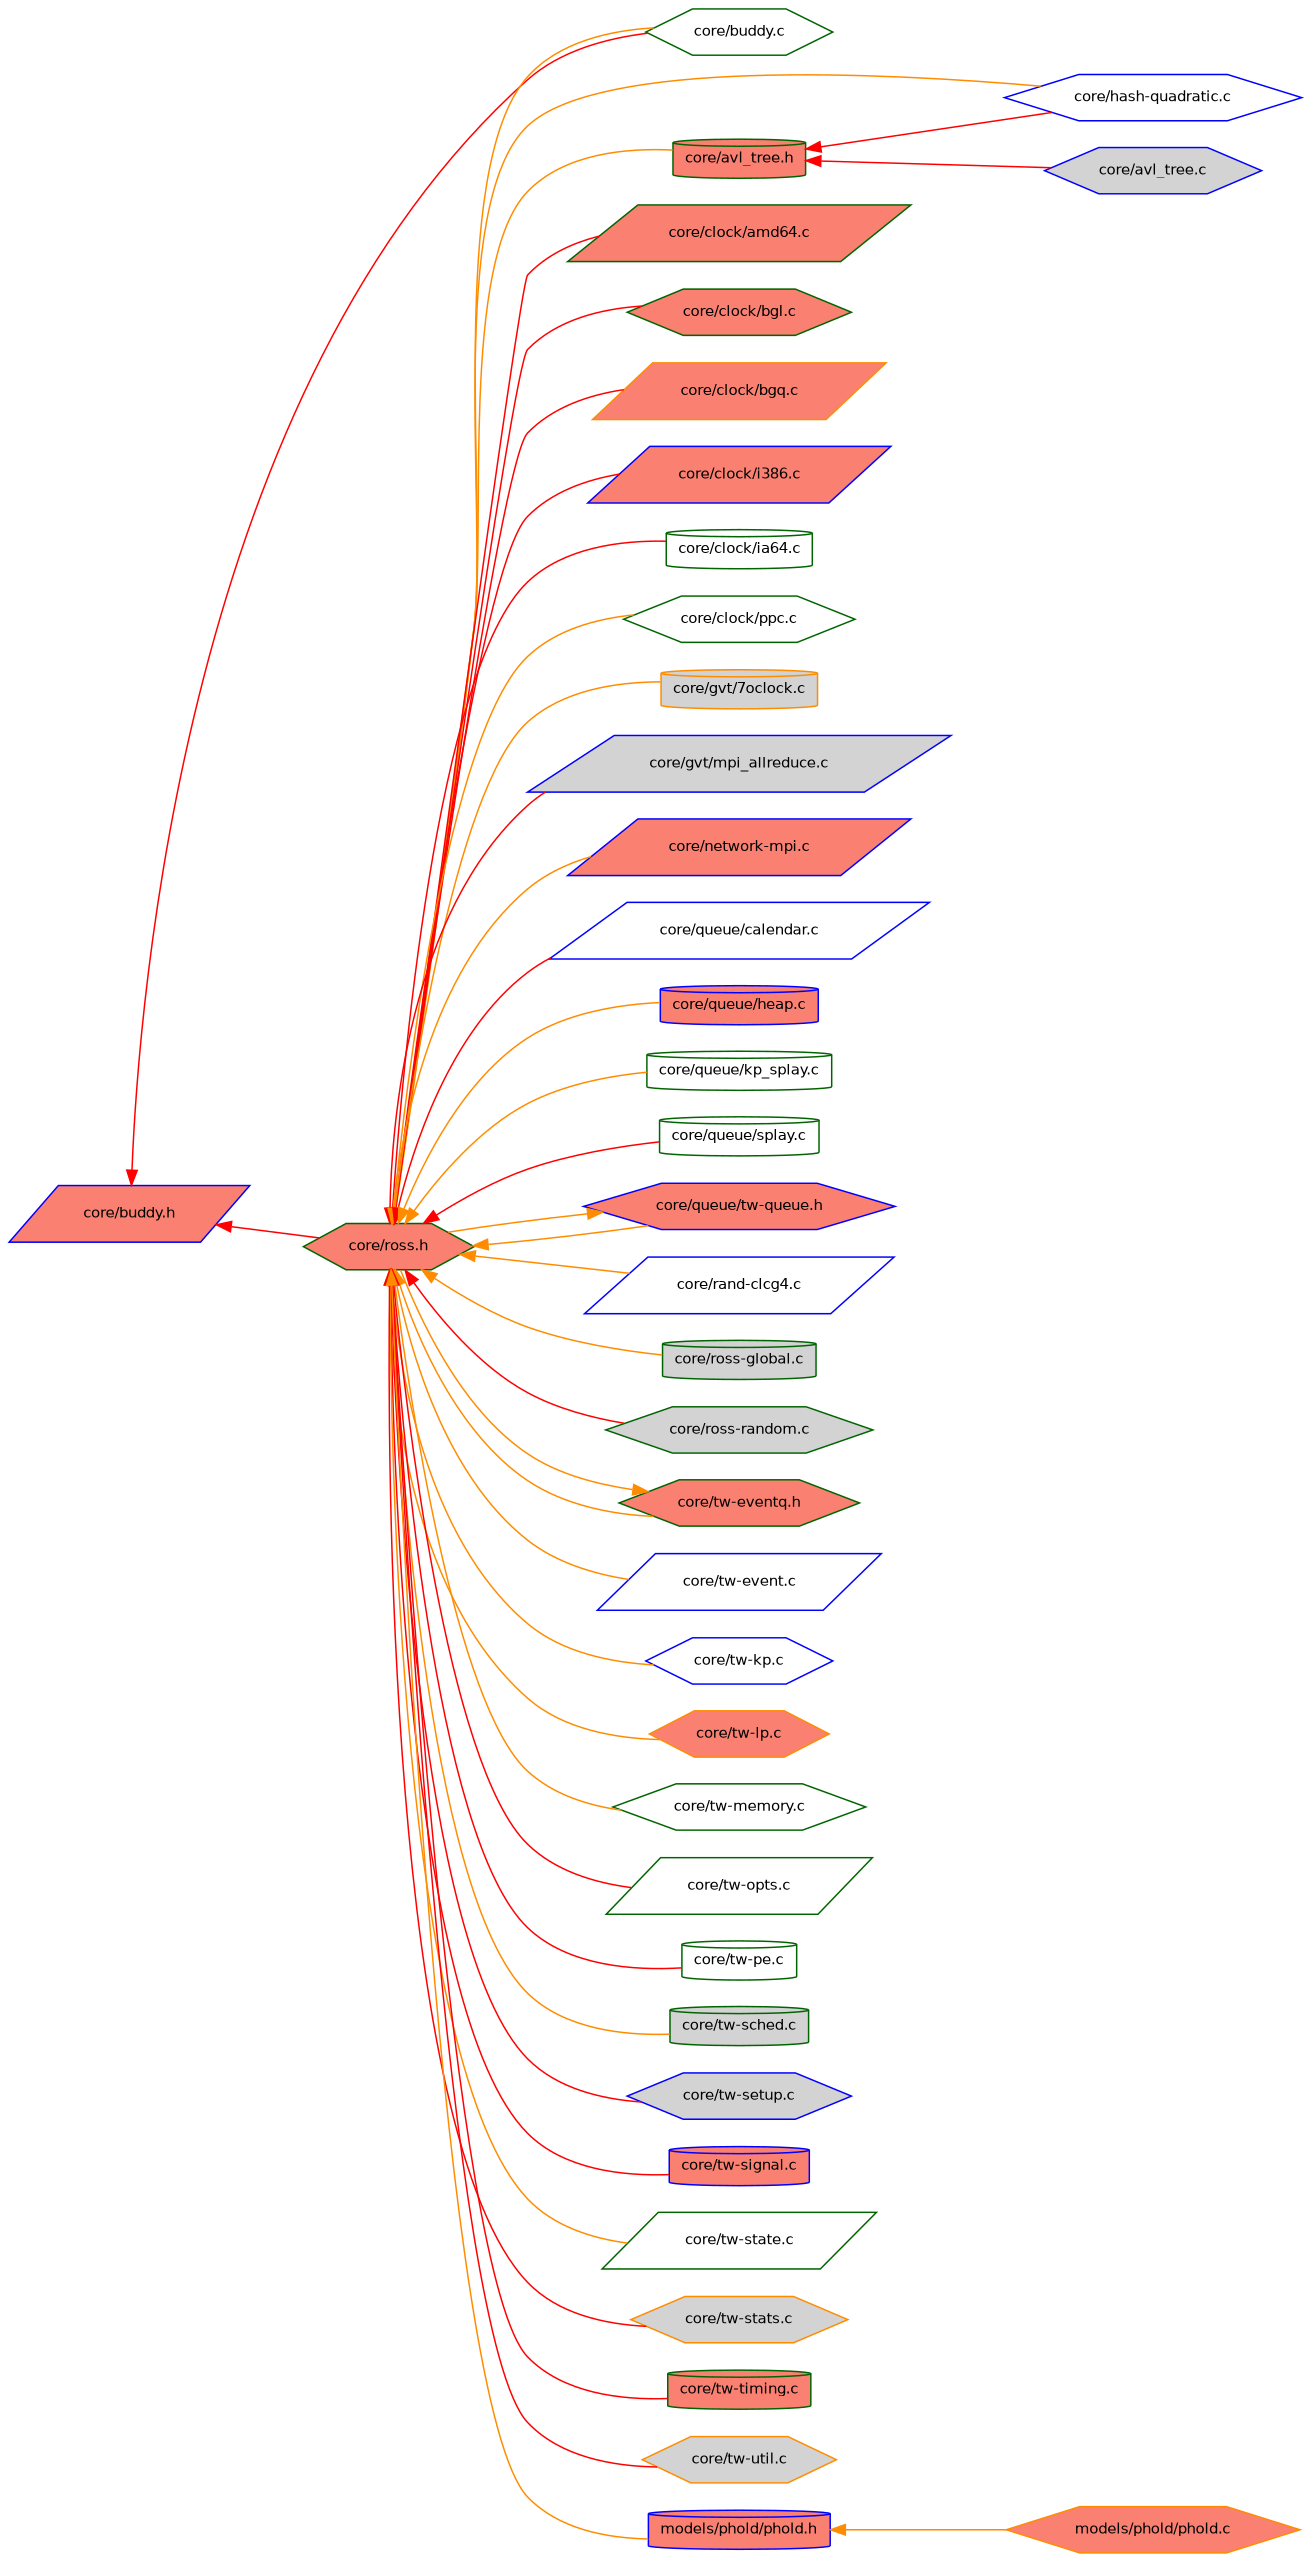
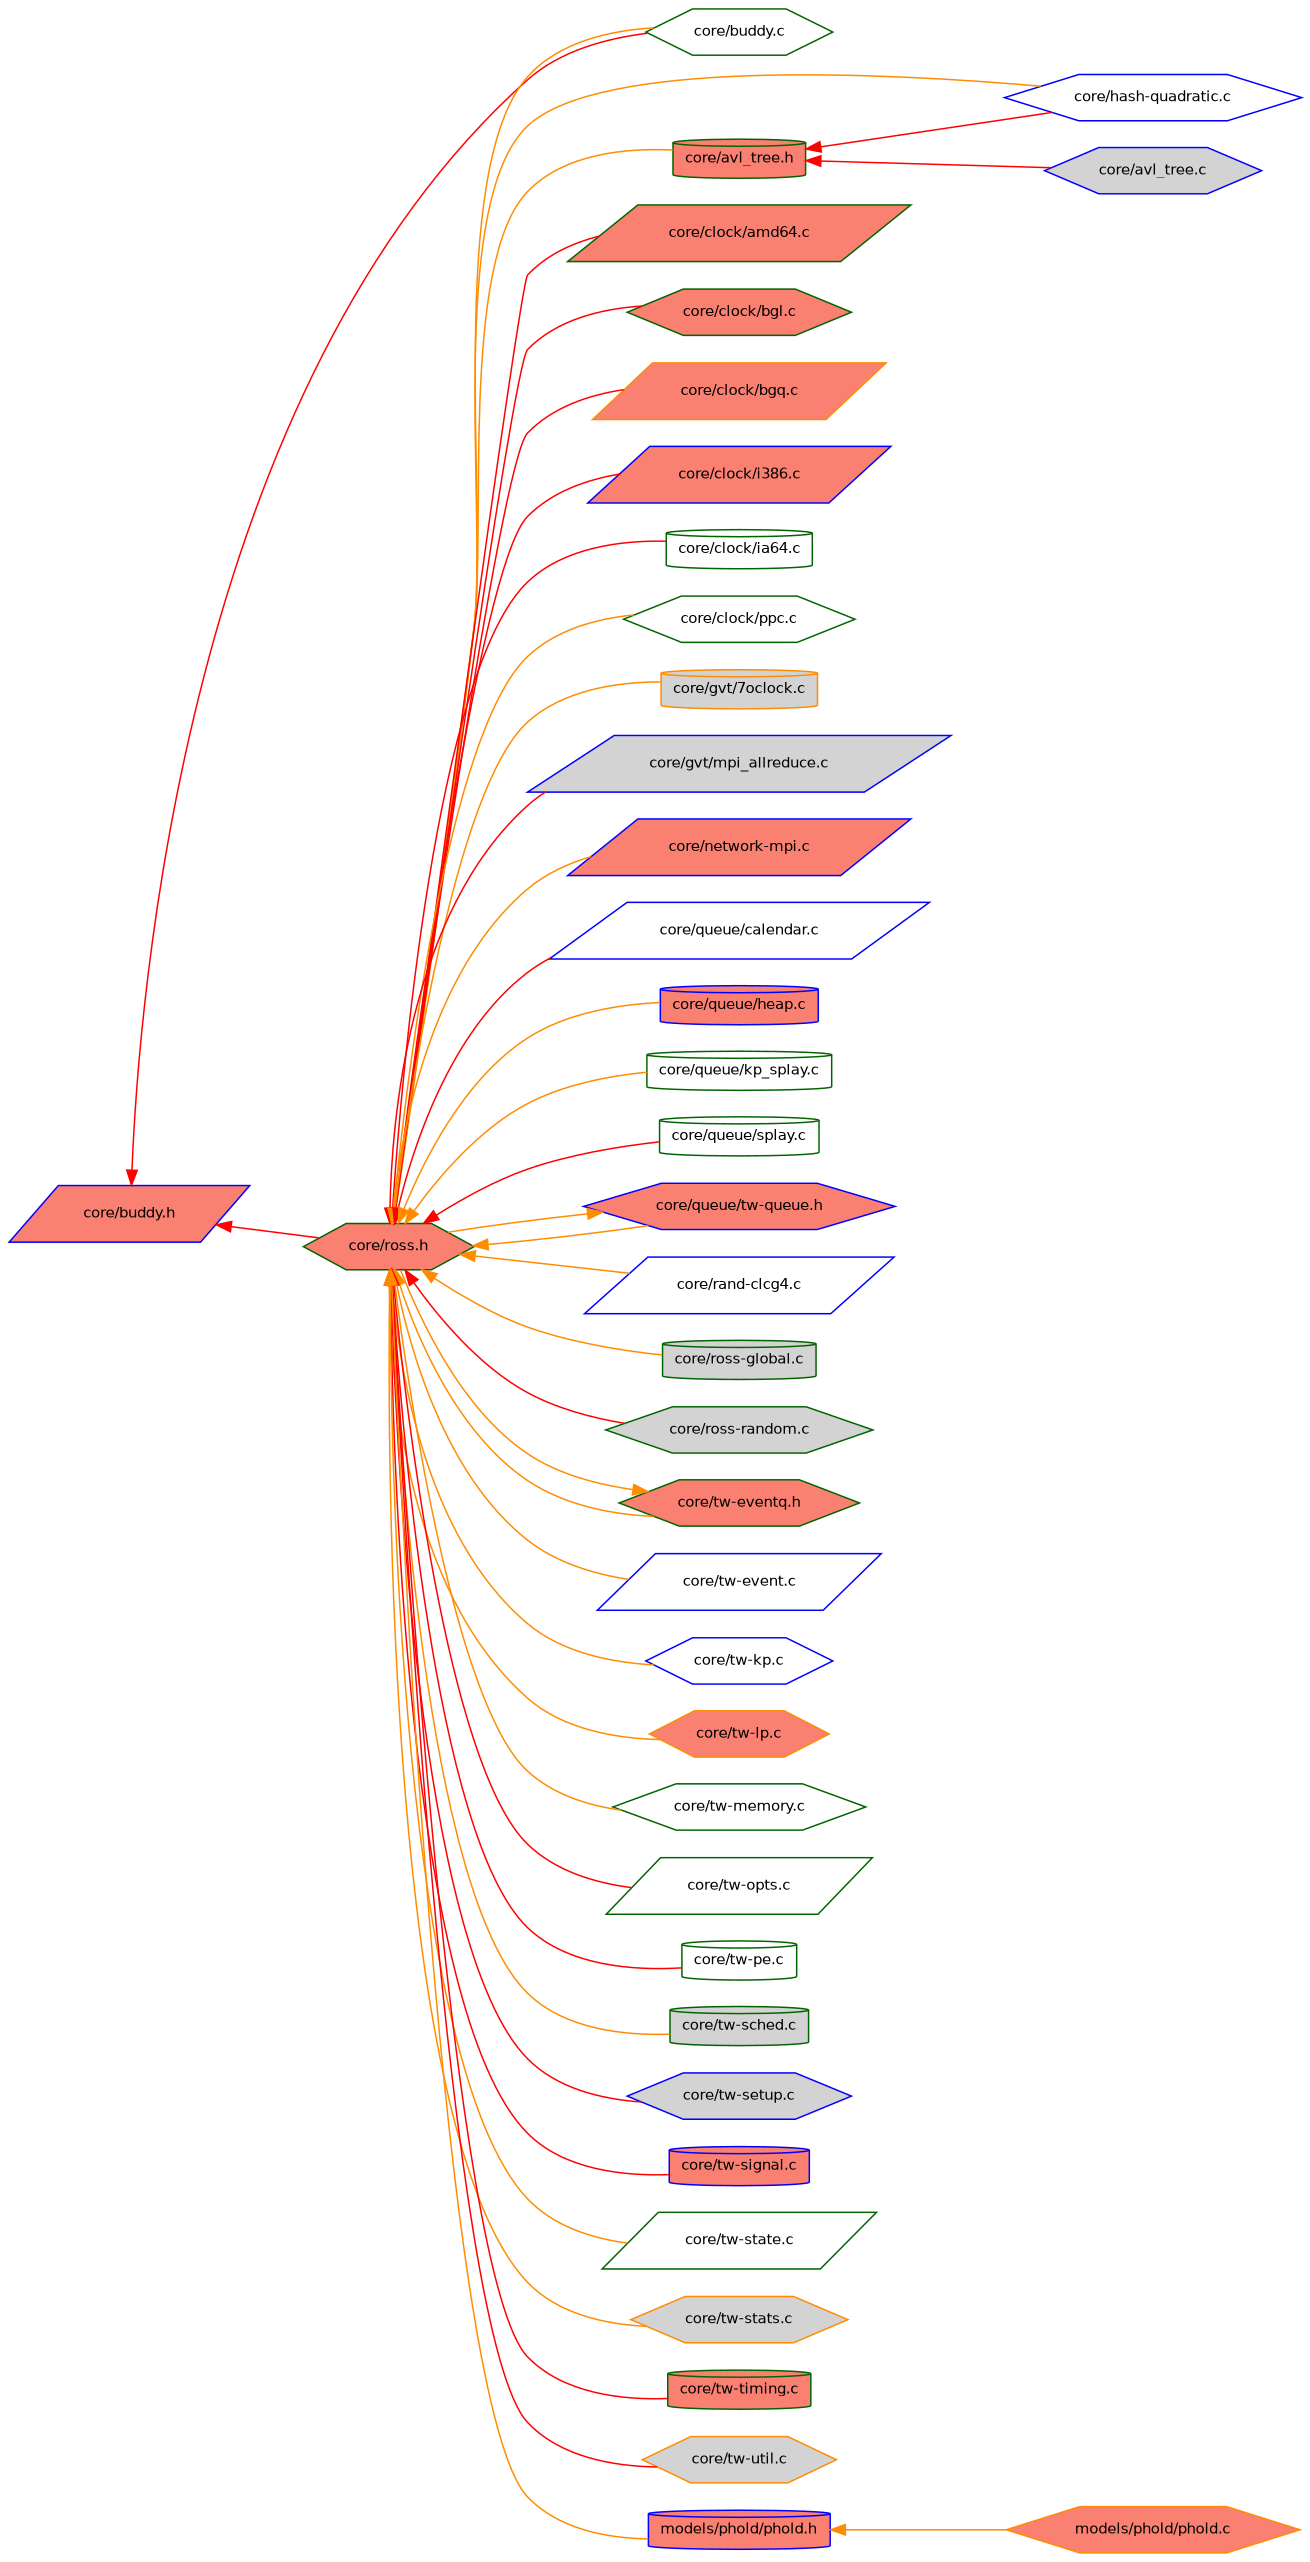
(412, 1858) -> (412, 1858)
